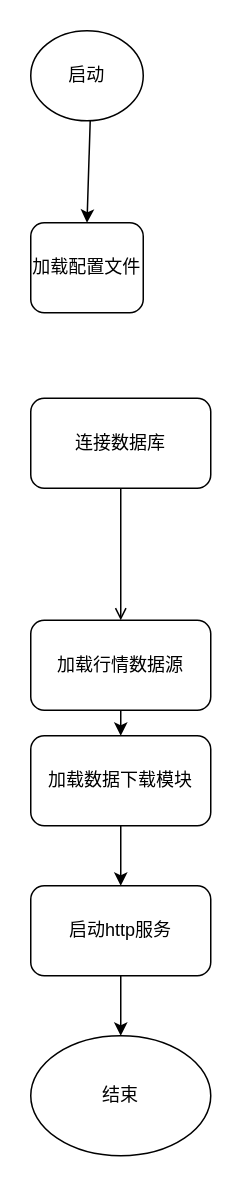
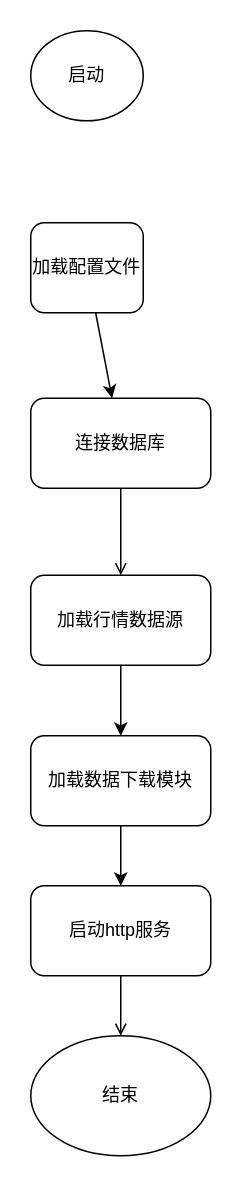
(89, 167) -> none
none -> (103, 350)
(121, 665) -> (121, 620)
(121, 1024) -> (121, 1026)
